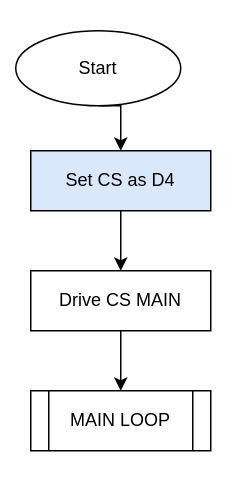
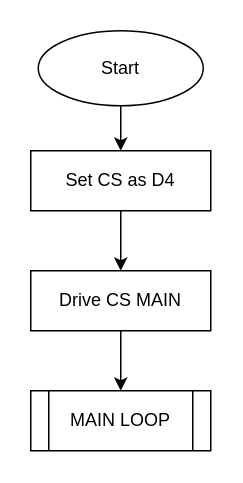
(98, 68) -> (121, 68)
(121, 181) -> (121, 181)
